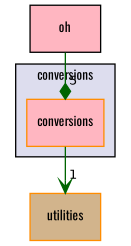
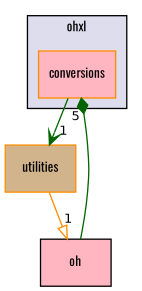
(65, 76) -> (77, 28)
none -> (56, 210)
